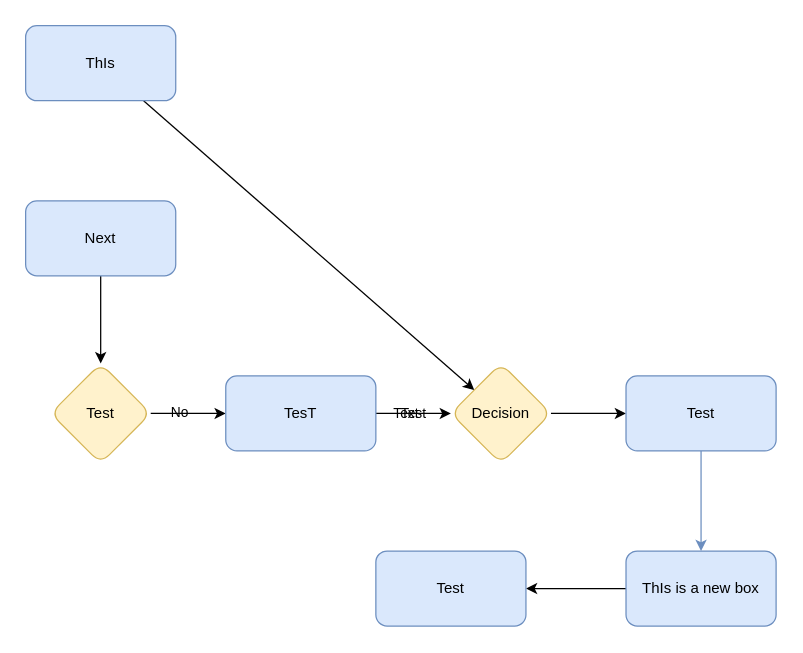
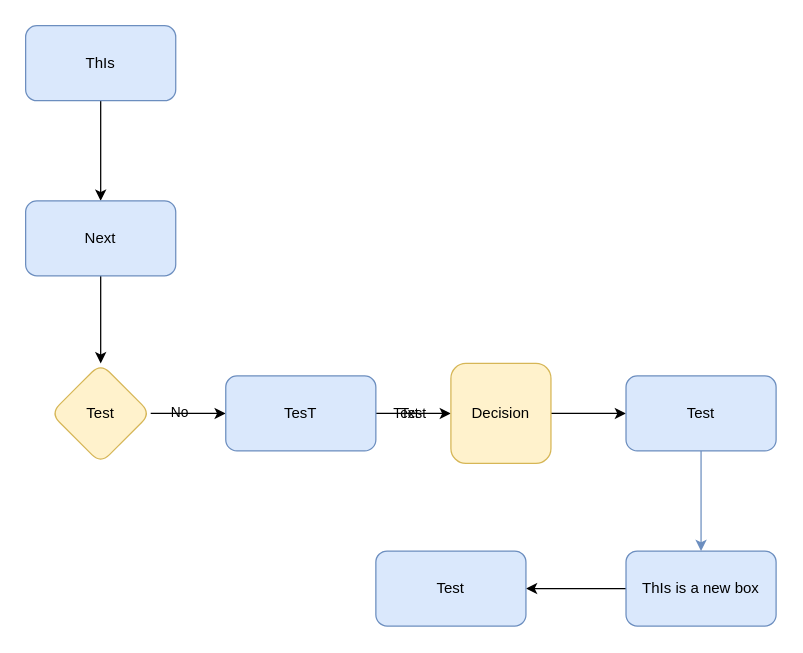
(305, 242) -> (101, 147)
(501, 413) -> (501, 413)
